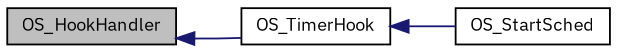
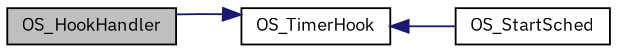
(218, 38) -> (199, 14)
